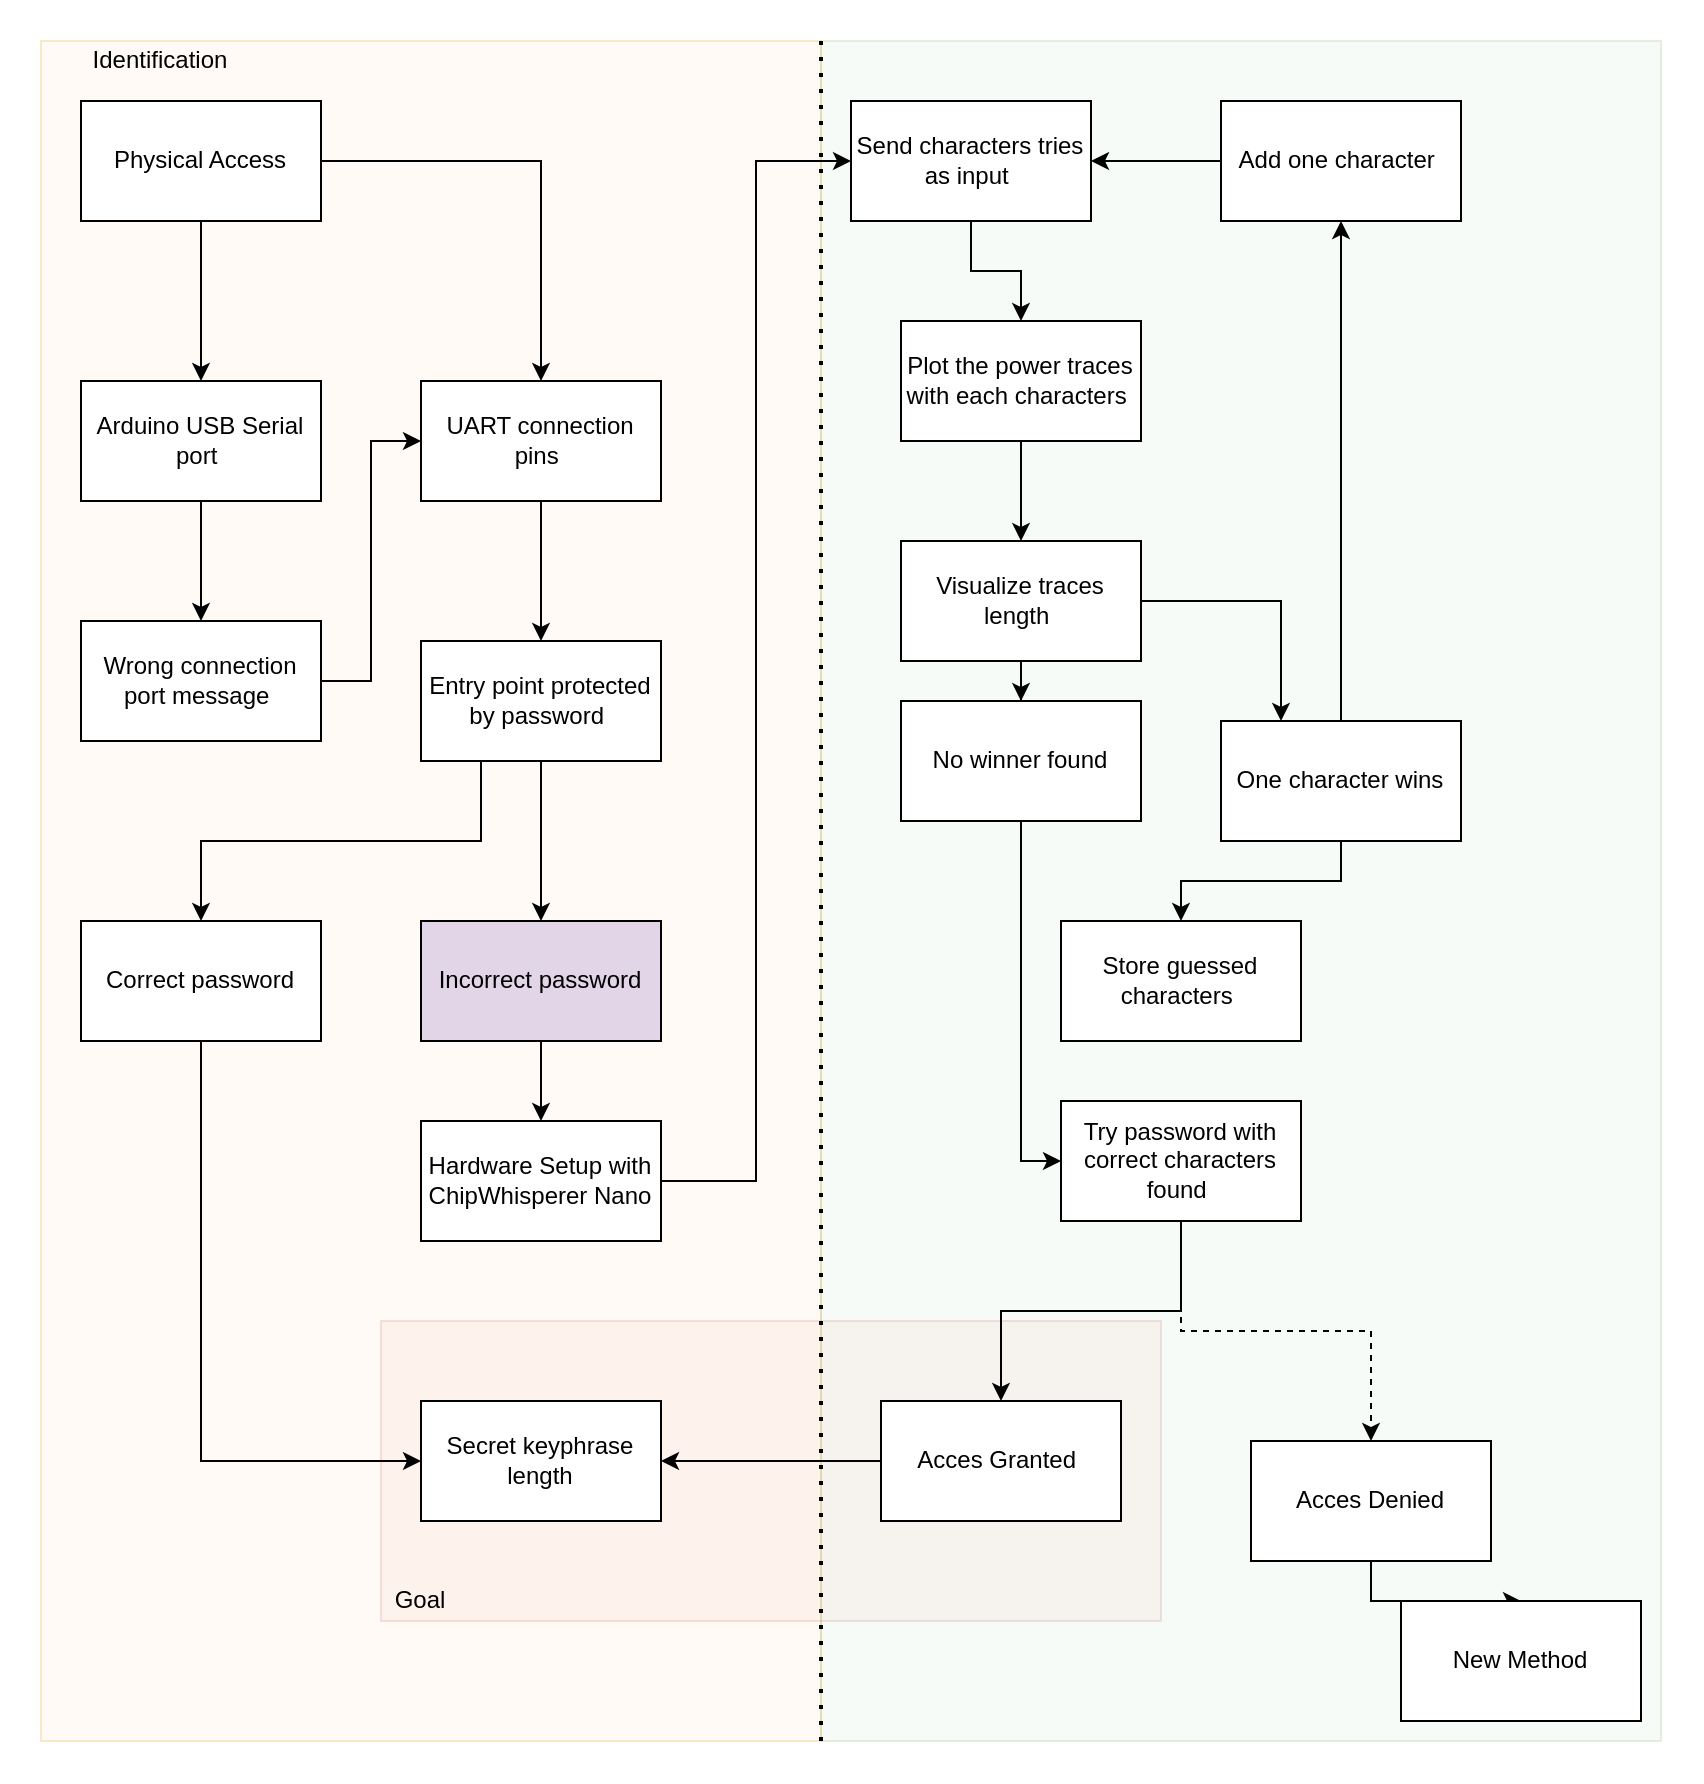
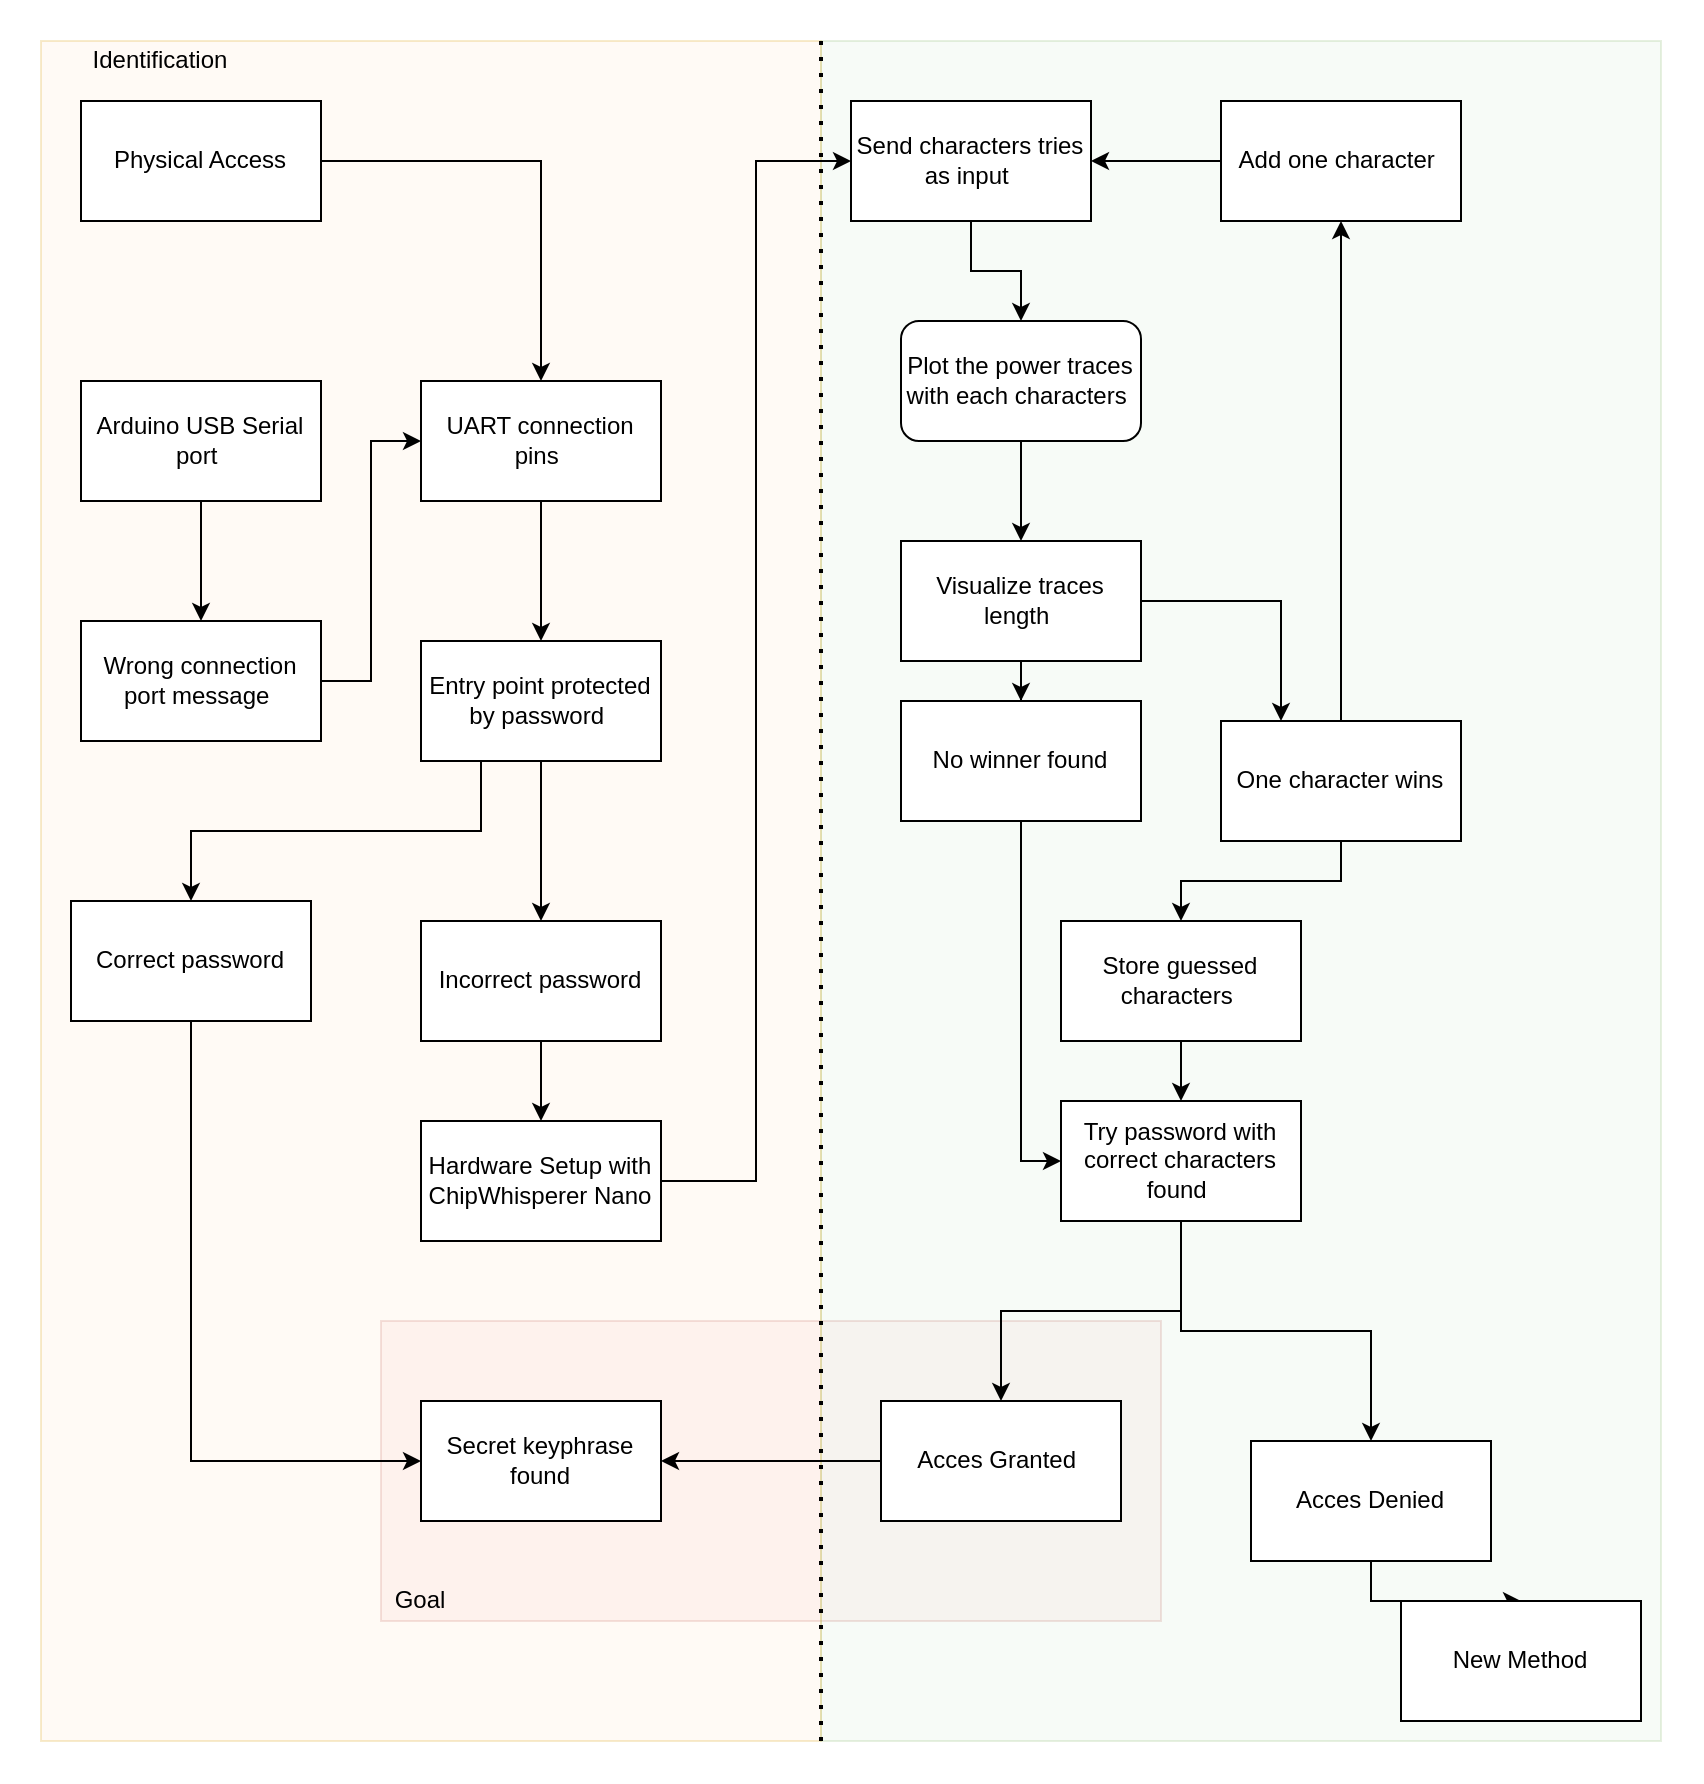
(201, 294) -> none
(1021, 381) -> (1021, 381)
(201, 981) -> (191, 961)
(541, 981) -> (541, 981)
none -> (1181, 1078)
(1316, 1331) -> (1316, 1331)
(541, 1461) -> (541, 1461)
